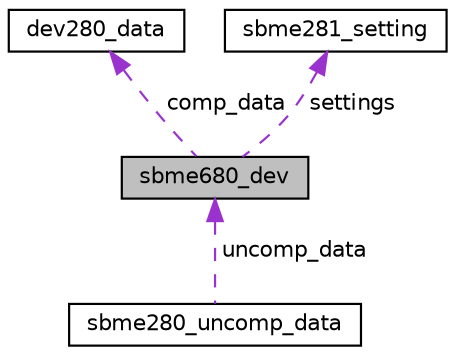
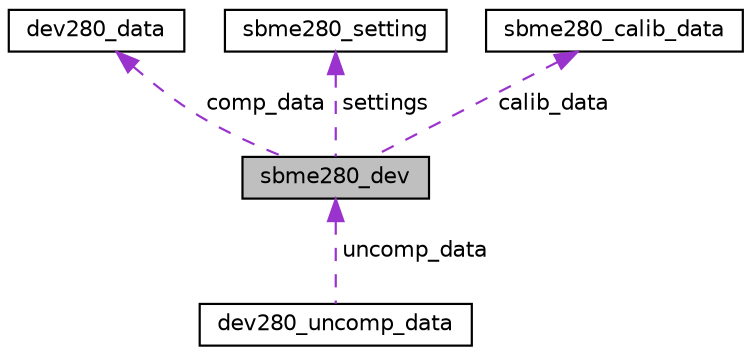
(336, 31) -> (336, 31)
none -> (614, 31)
(215, 178) -> (336, 178)
(215, 325) -> (336, 325)
